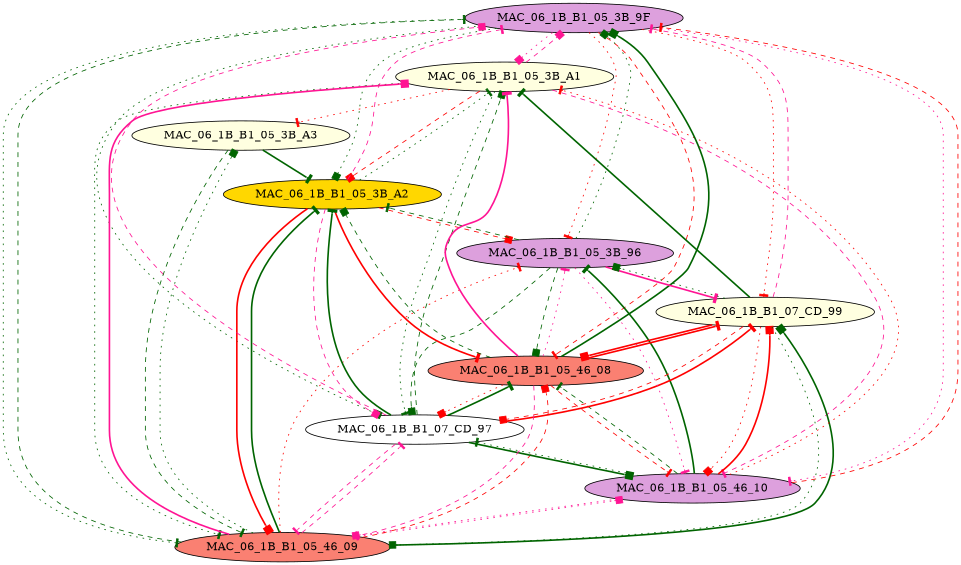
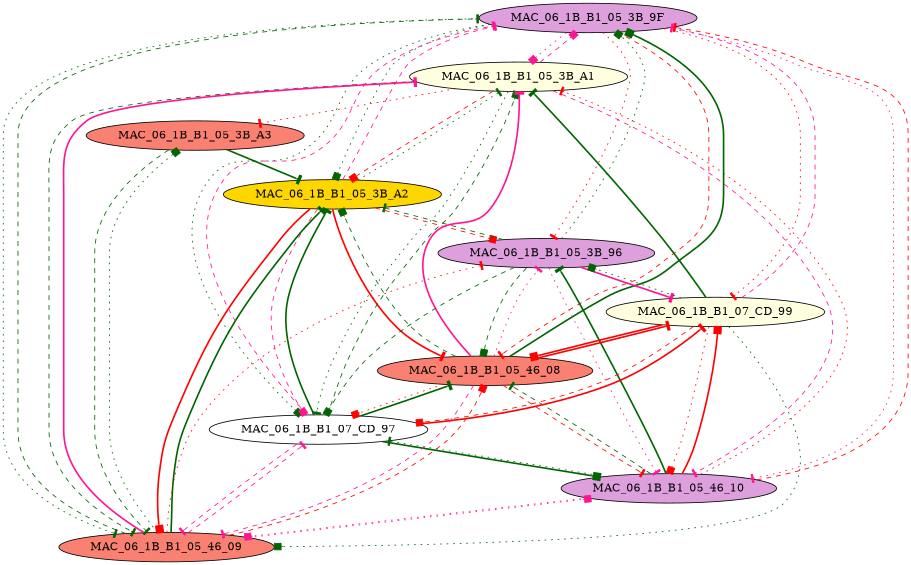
(241, 136) -> (195, 136)
(117, 156) -> (233, 170)
(95, 212) -> (49, 166)
(109, 240) -> (64, 175)
(802, 510) -> none
